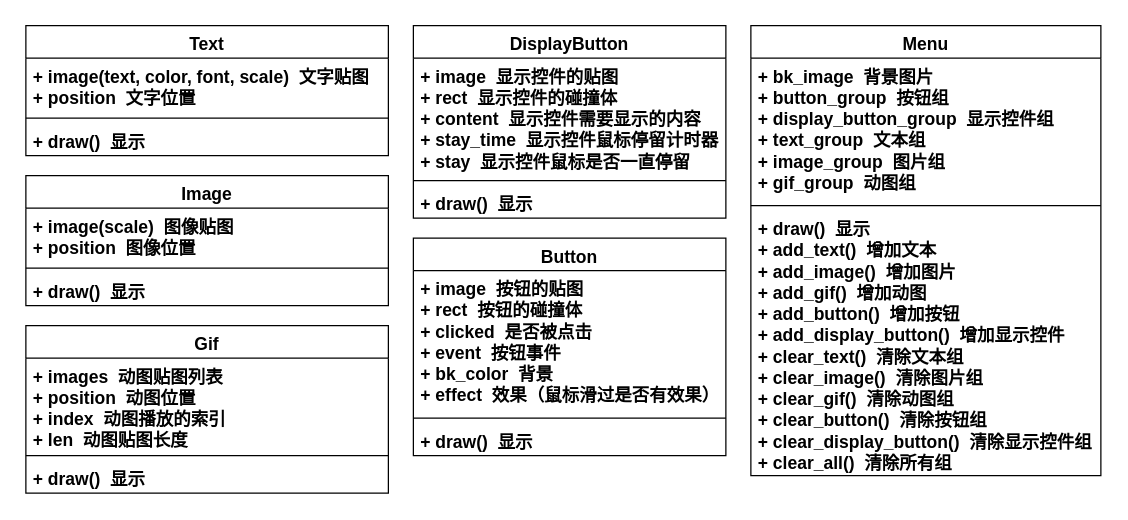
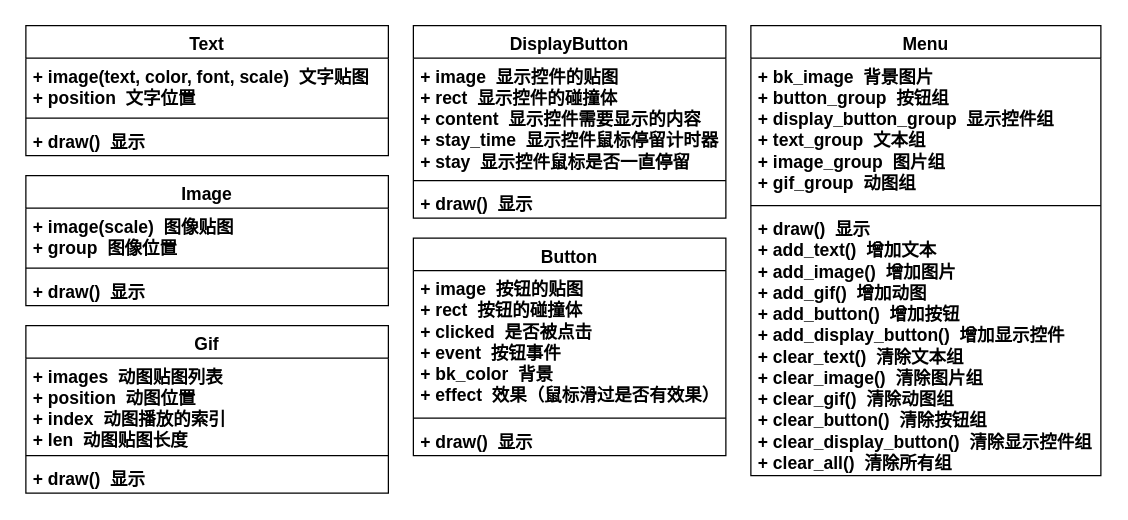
(137, 227) -> (137, 227)
